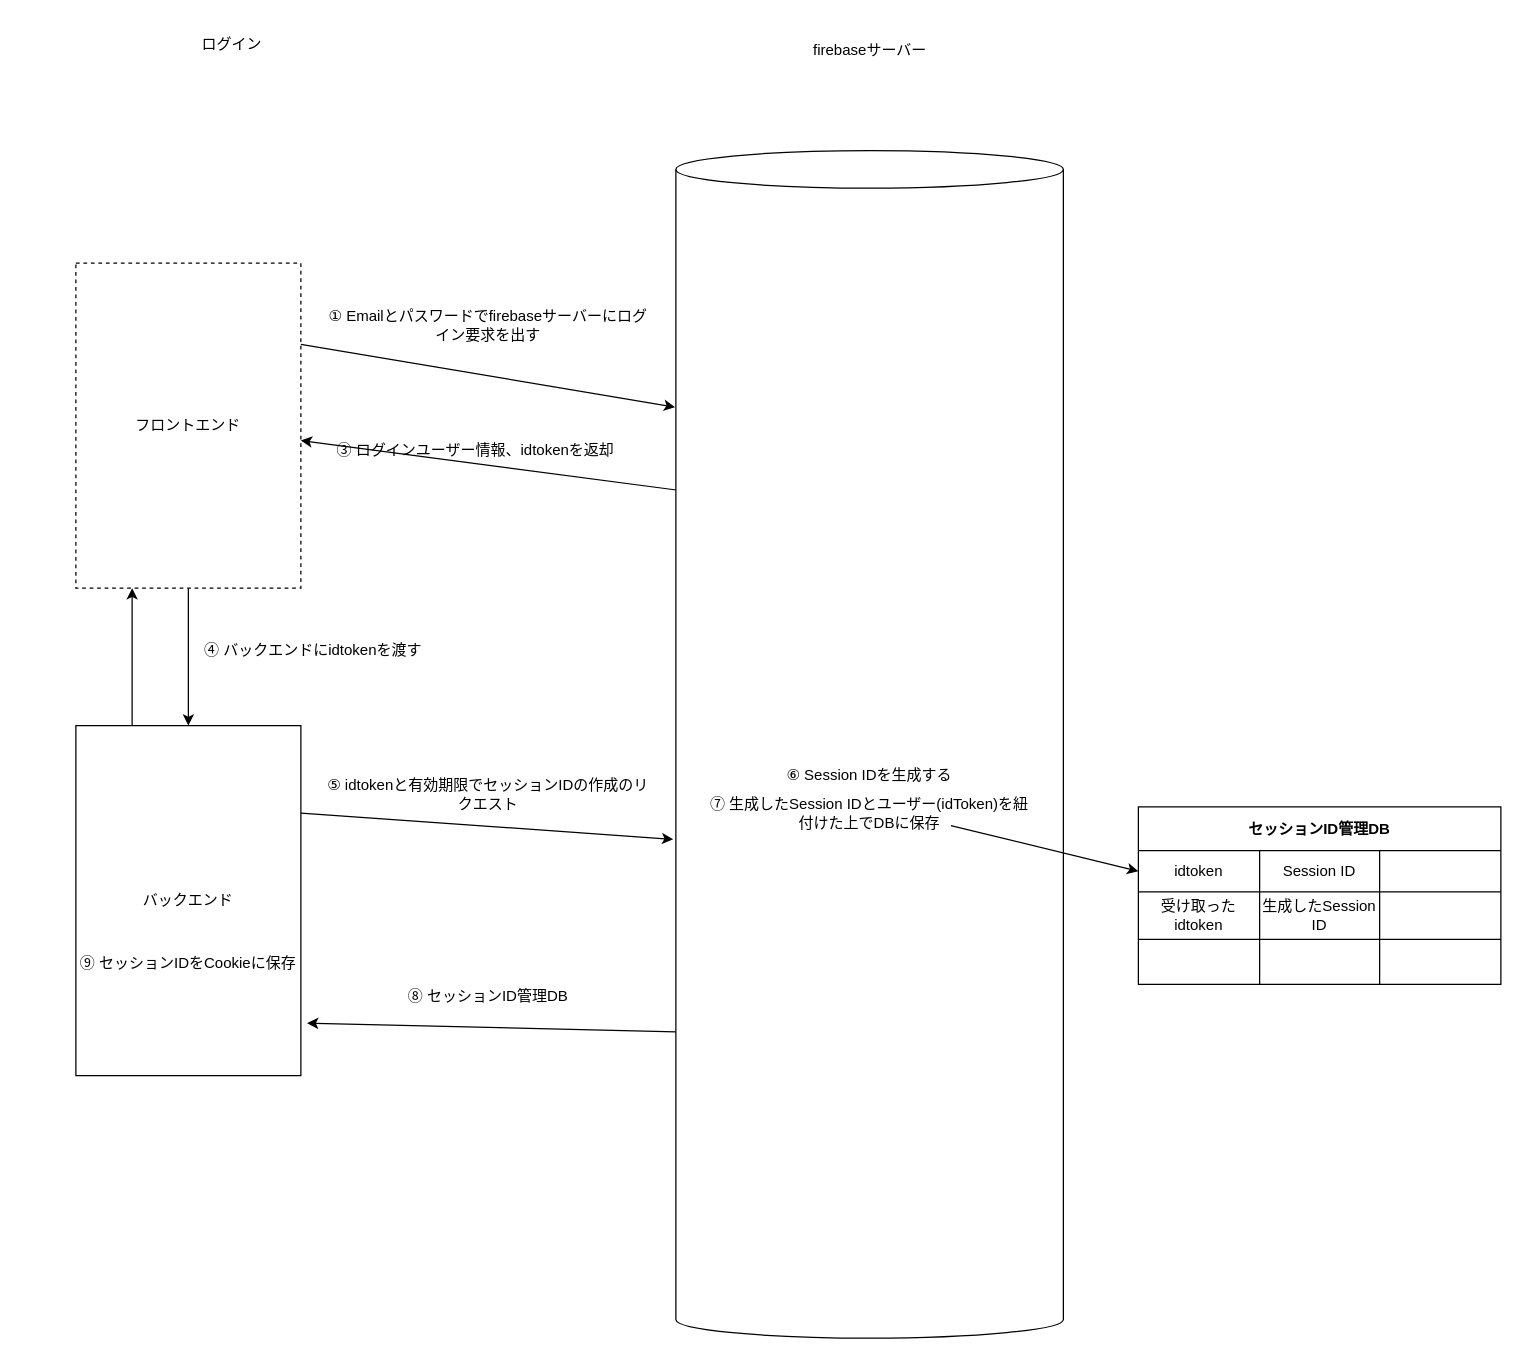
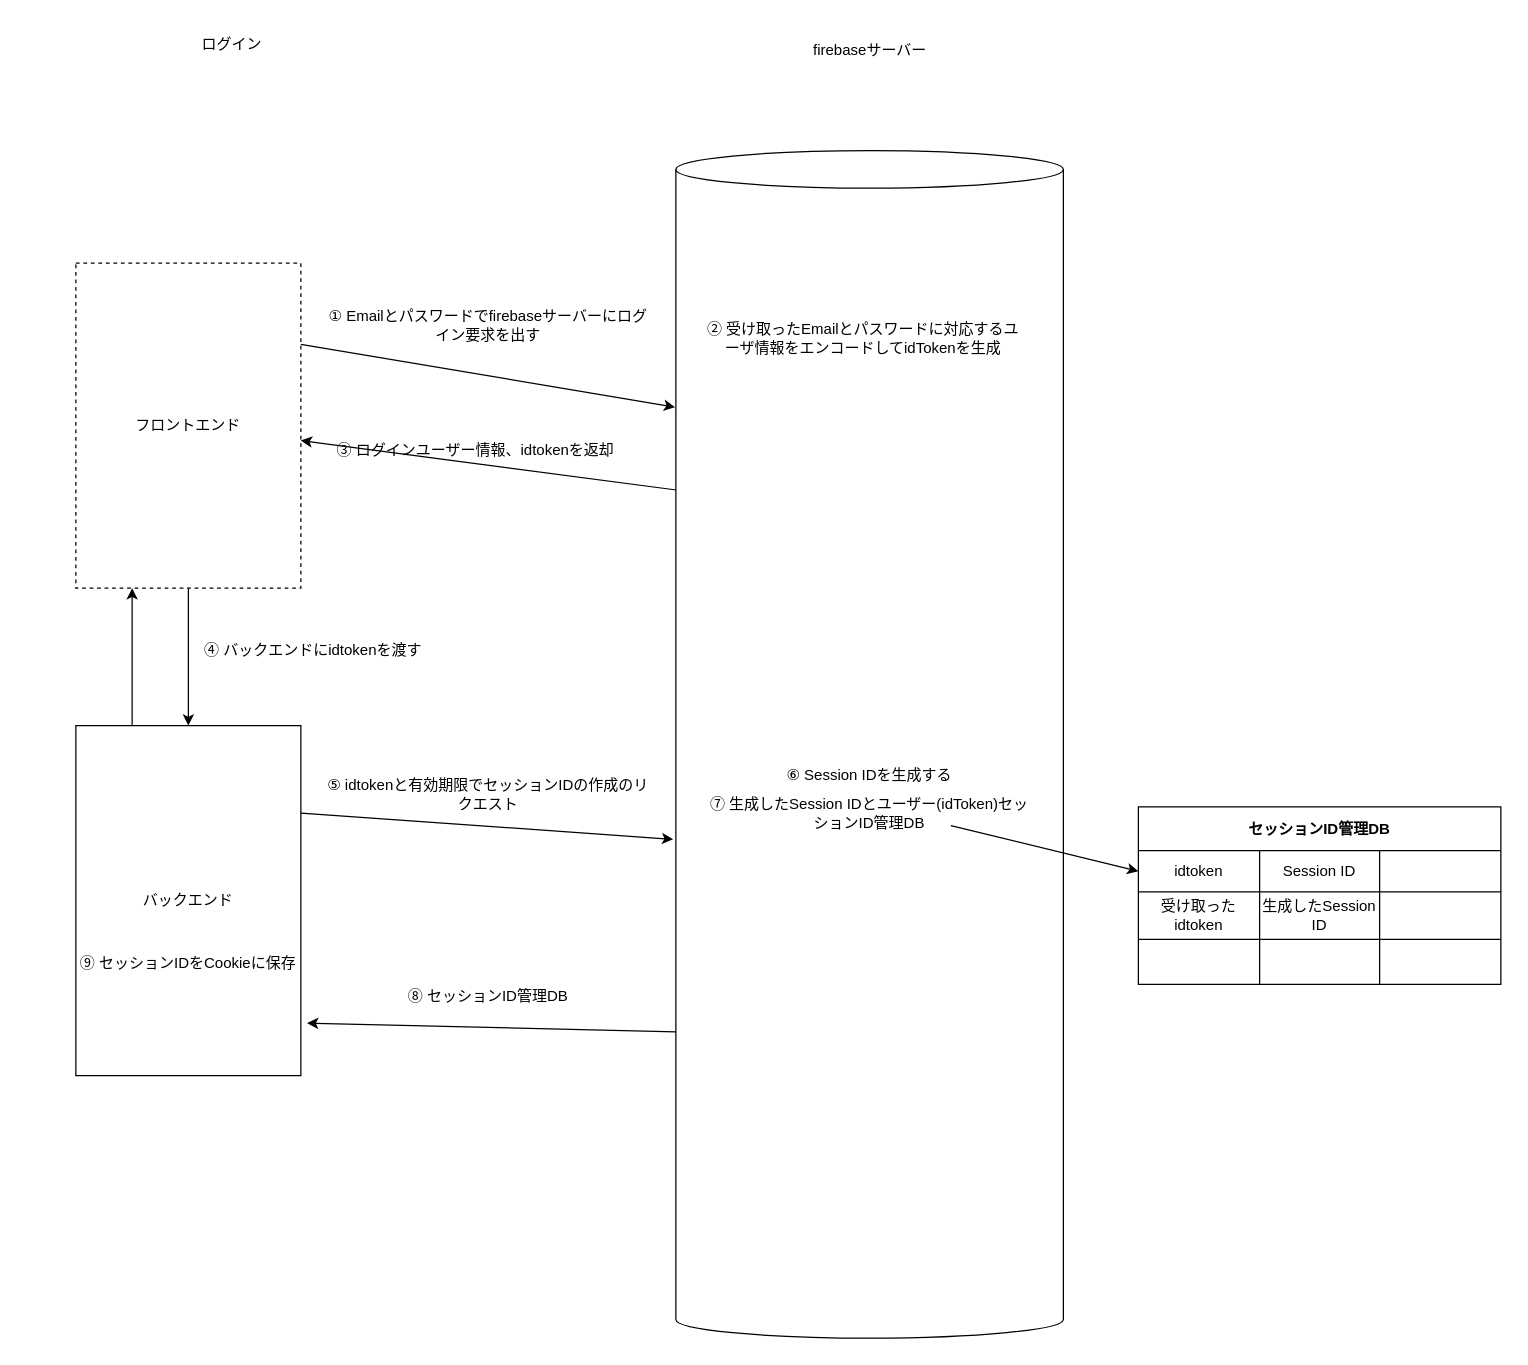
none -> (863, 338)
(869, 813) -> (869, 813)
